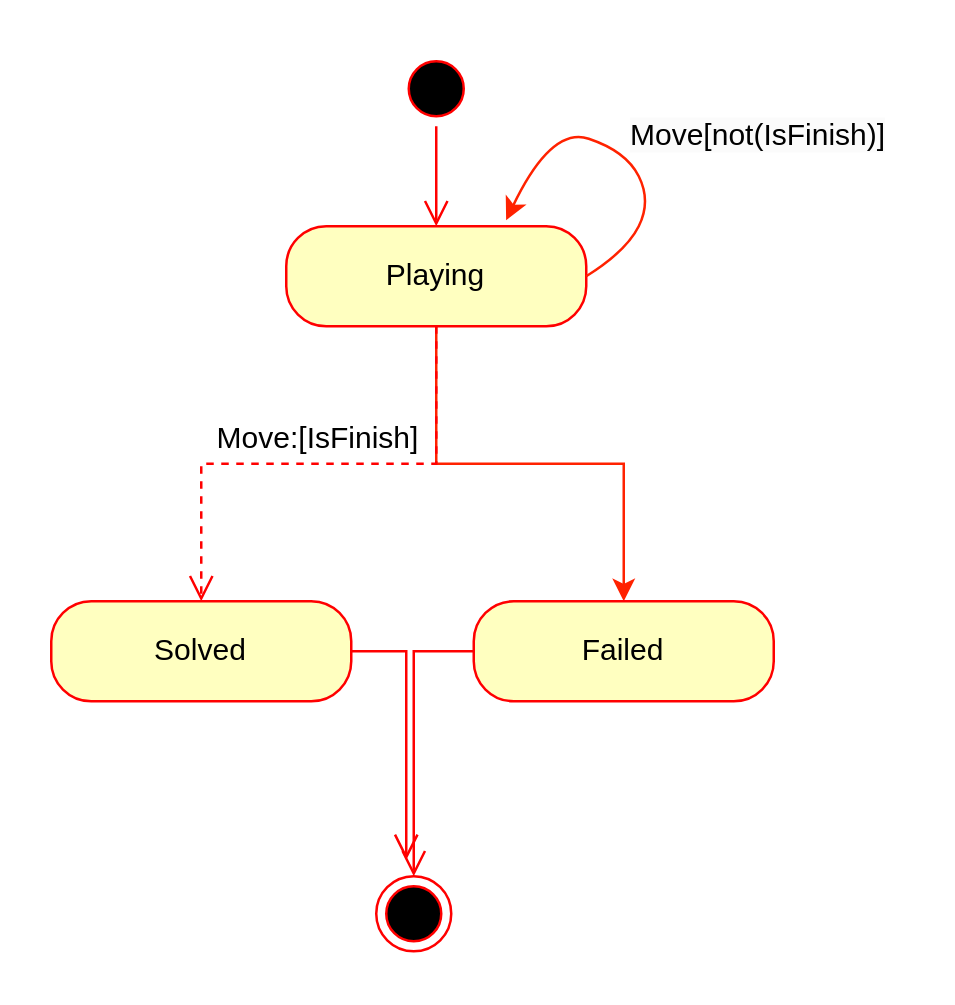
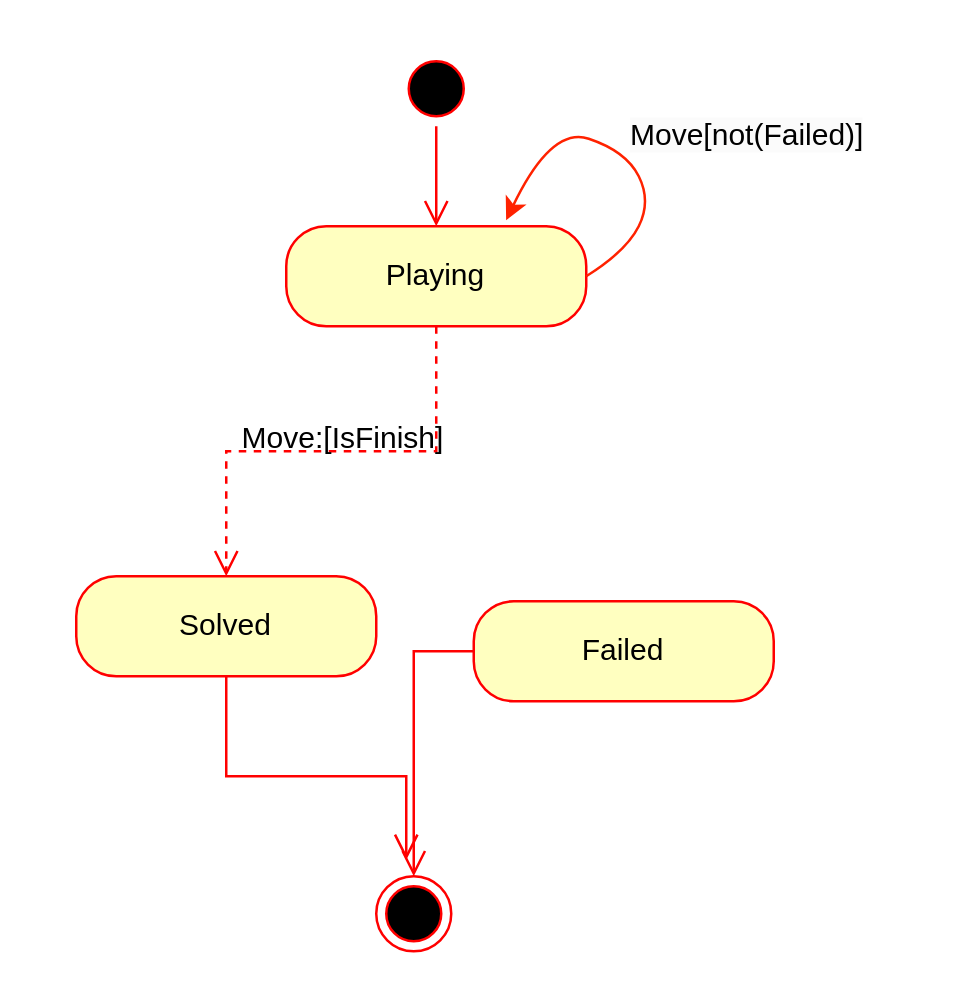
(766, 155) -> (766, 155)
(319, 439) -> (344, 439)
(591, 464) -> none
(201, 651) -> (226, 626)
